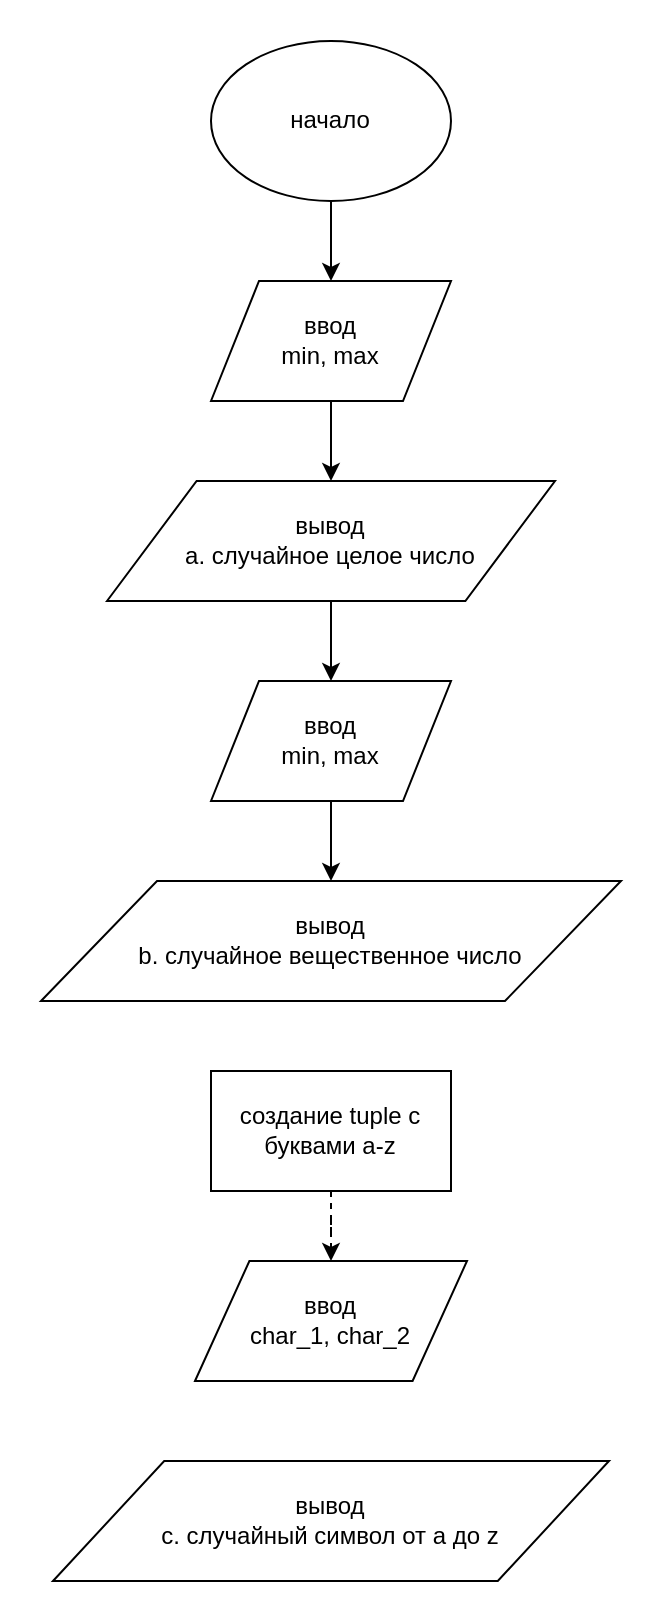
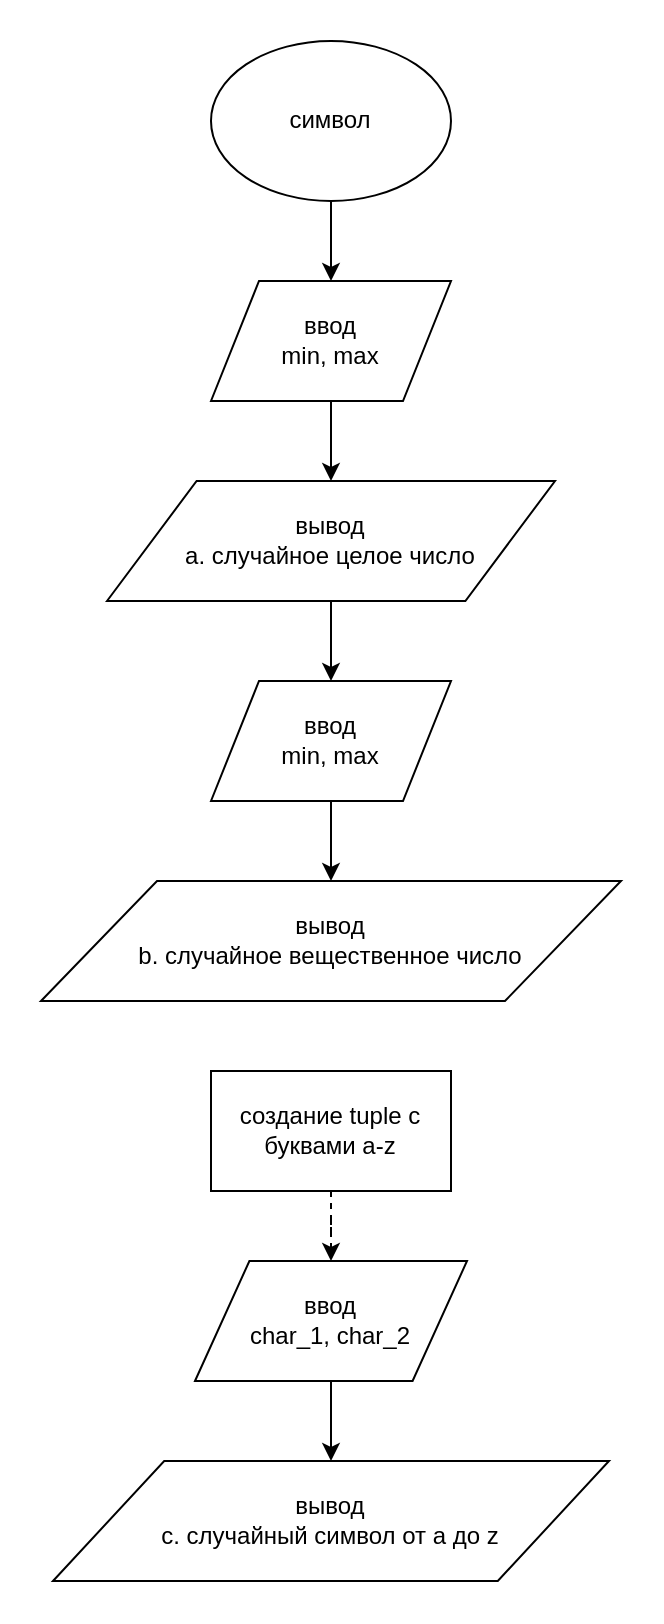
(331, 121) -> (331, 121)
none -> (331, 1414)
